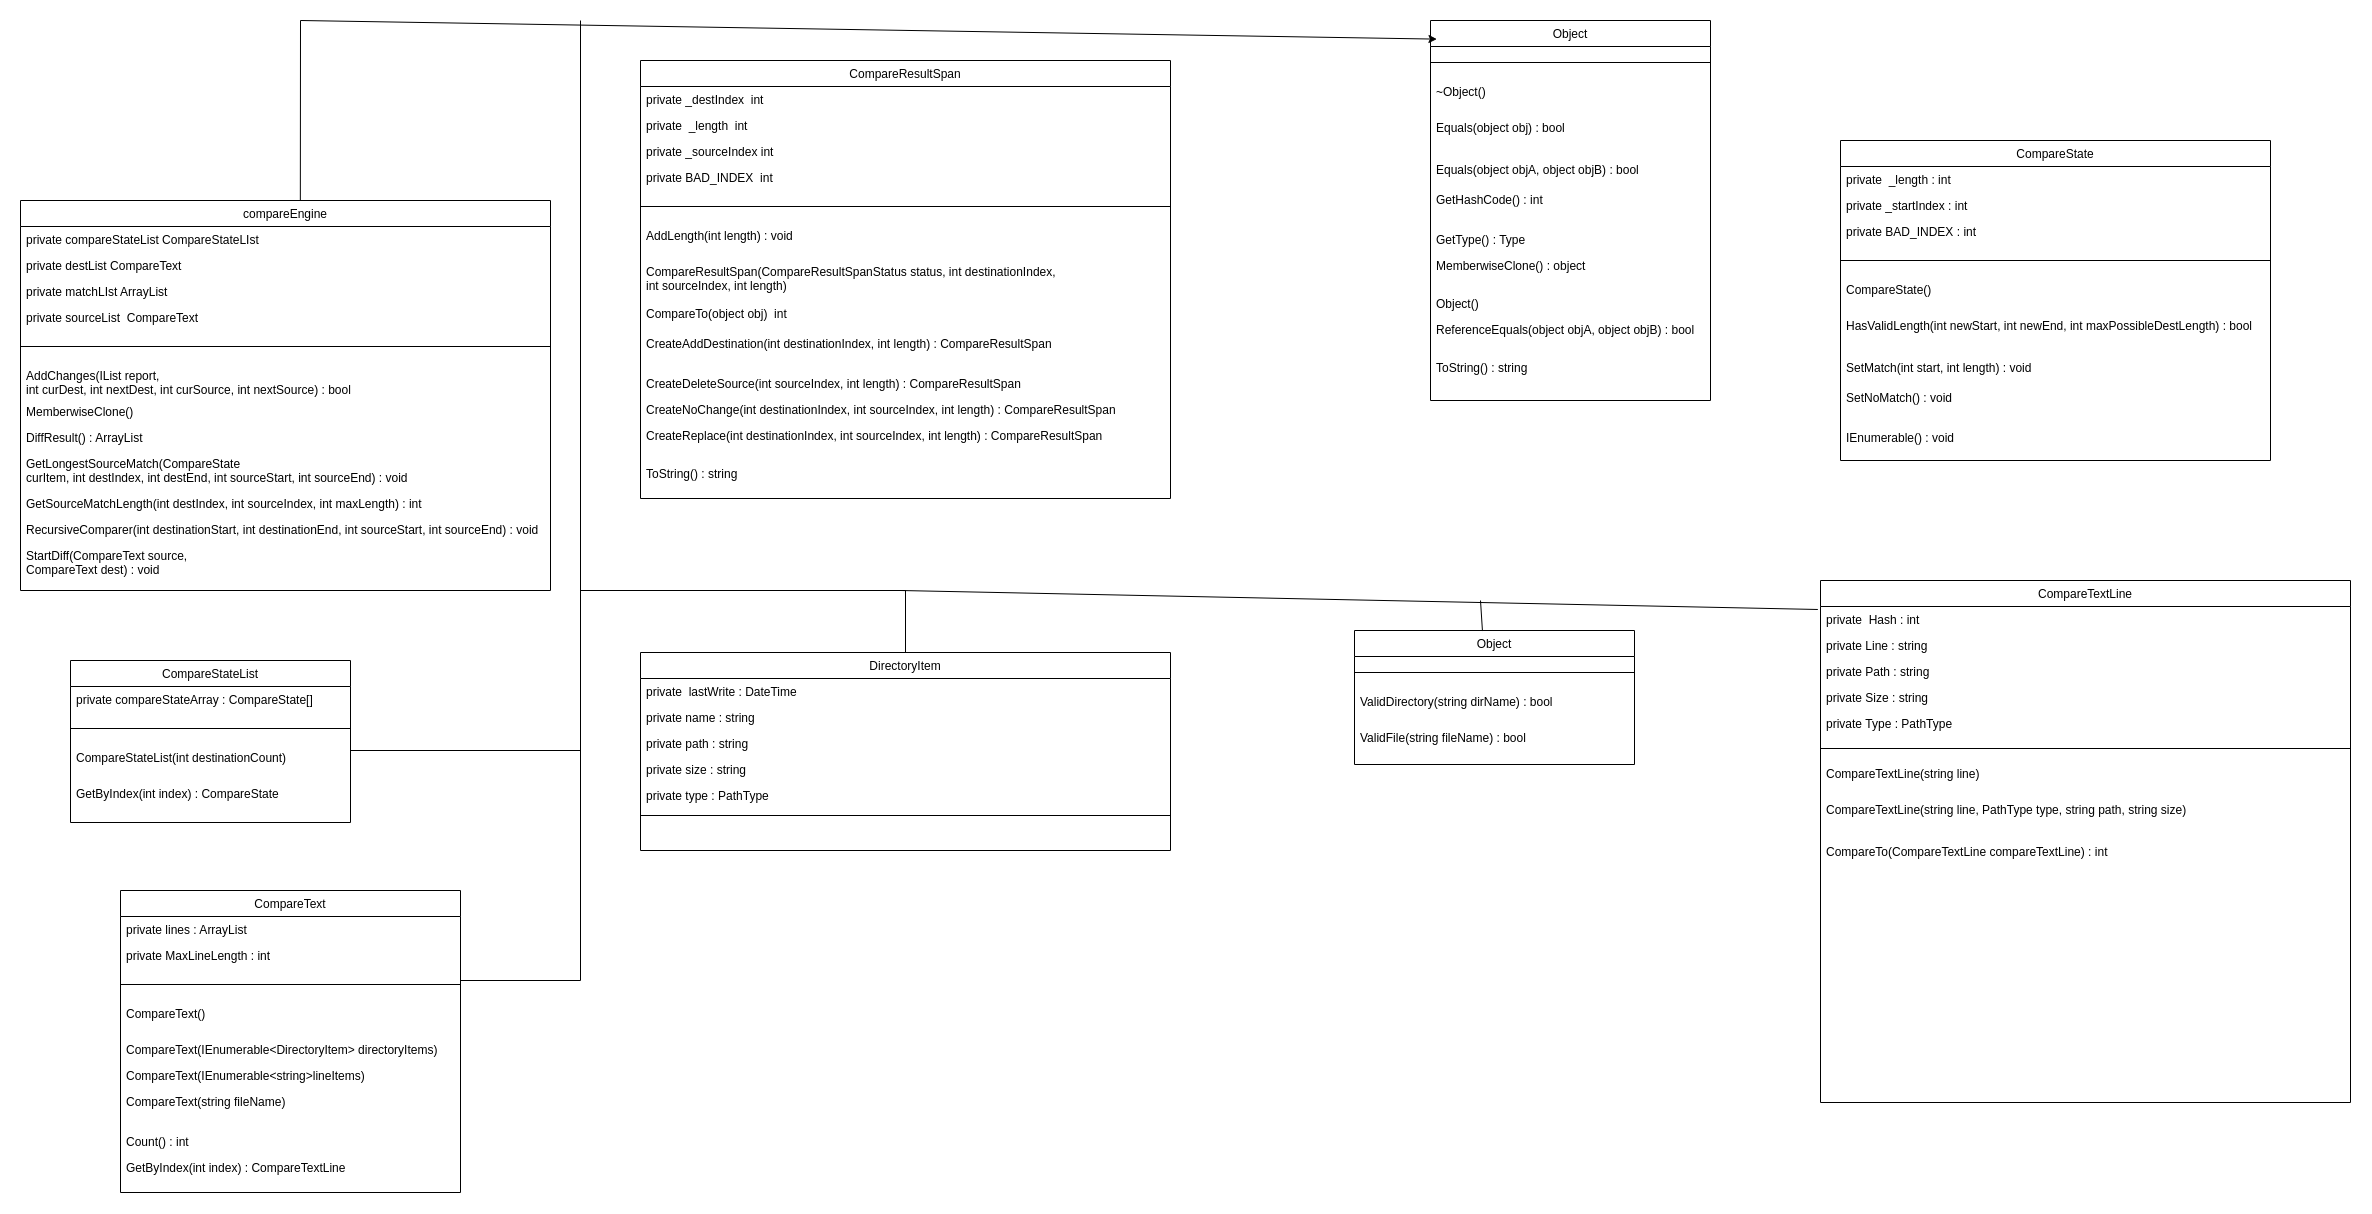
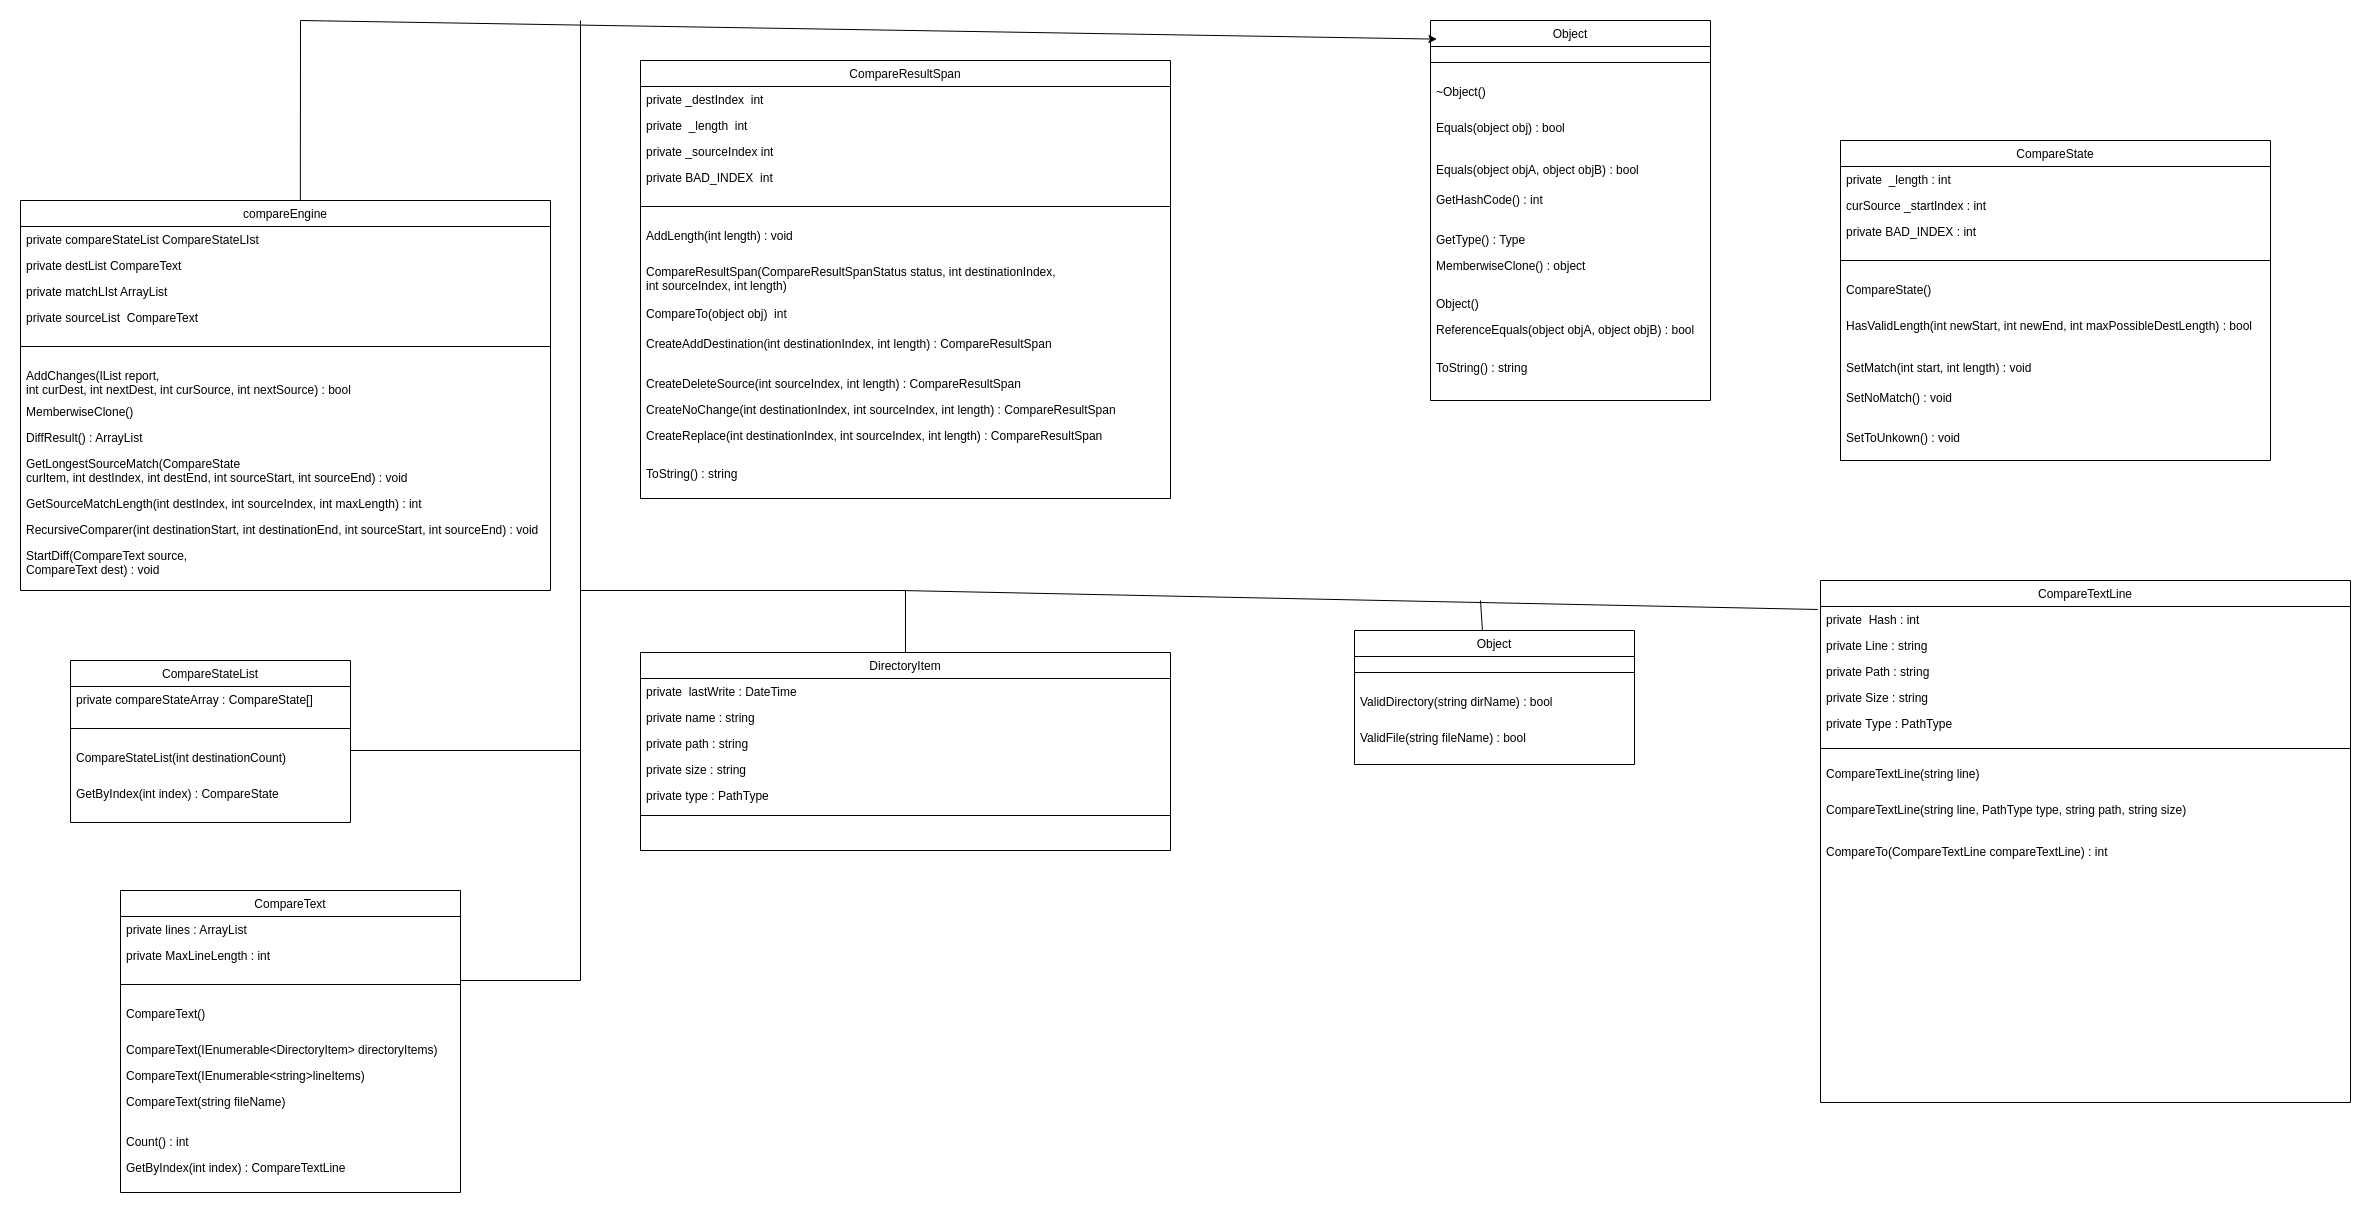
(1922, 206) -> (1930, 206)
(1905, 438) -> (1907, 438)
